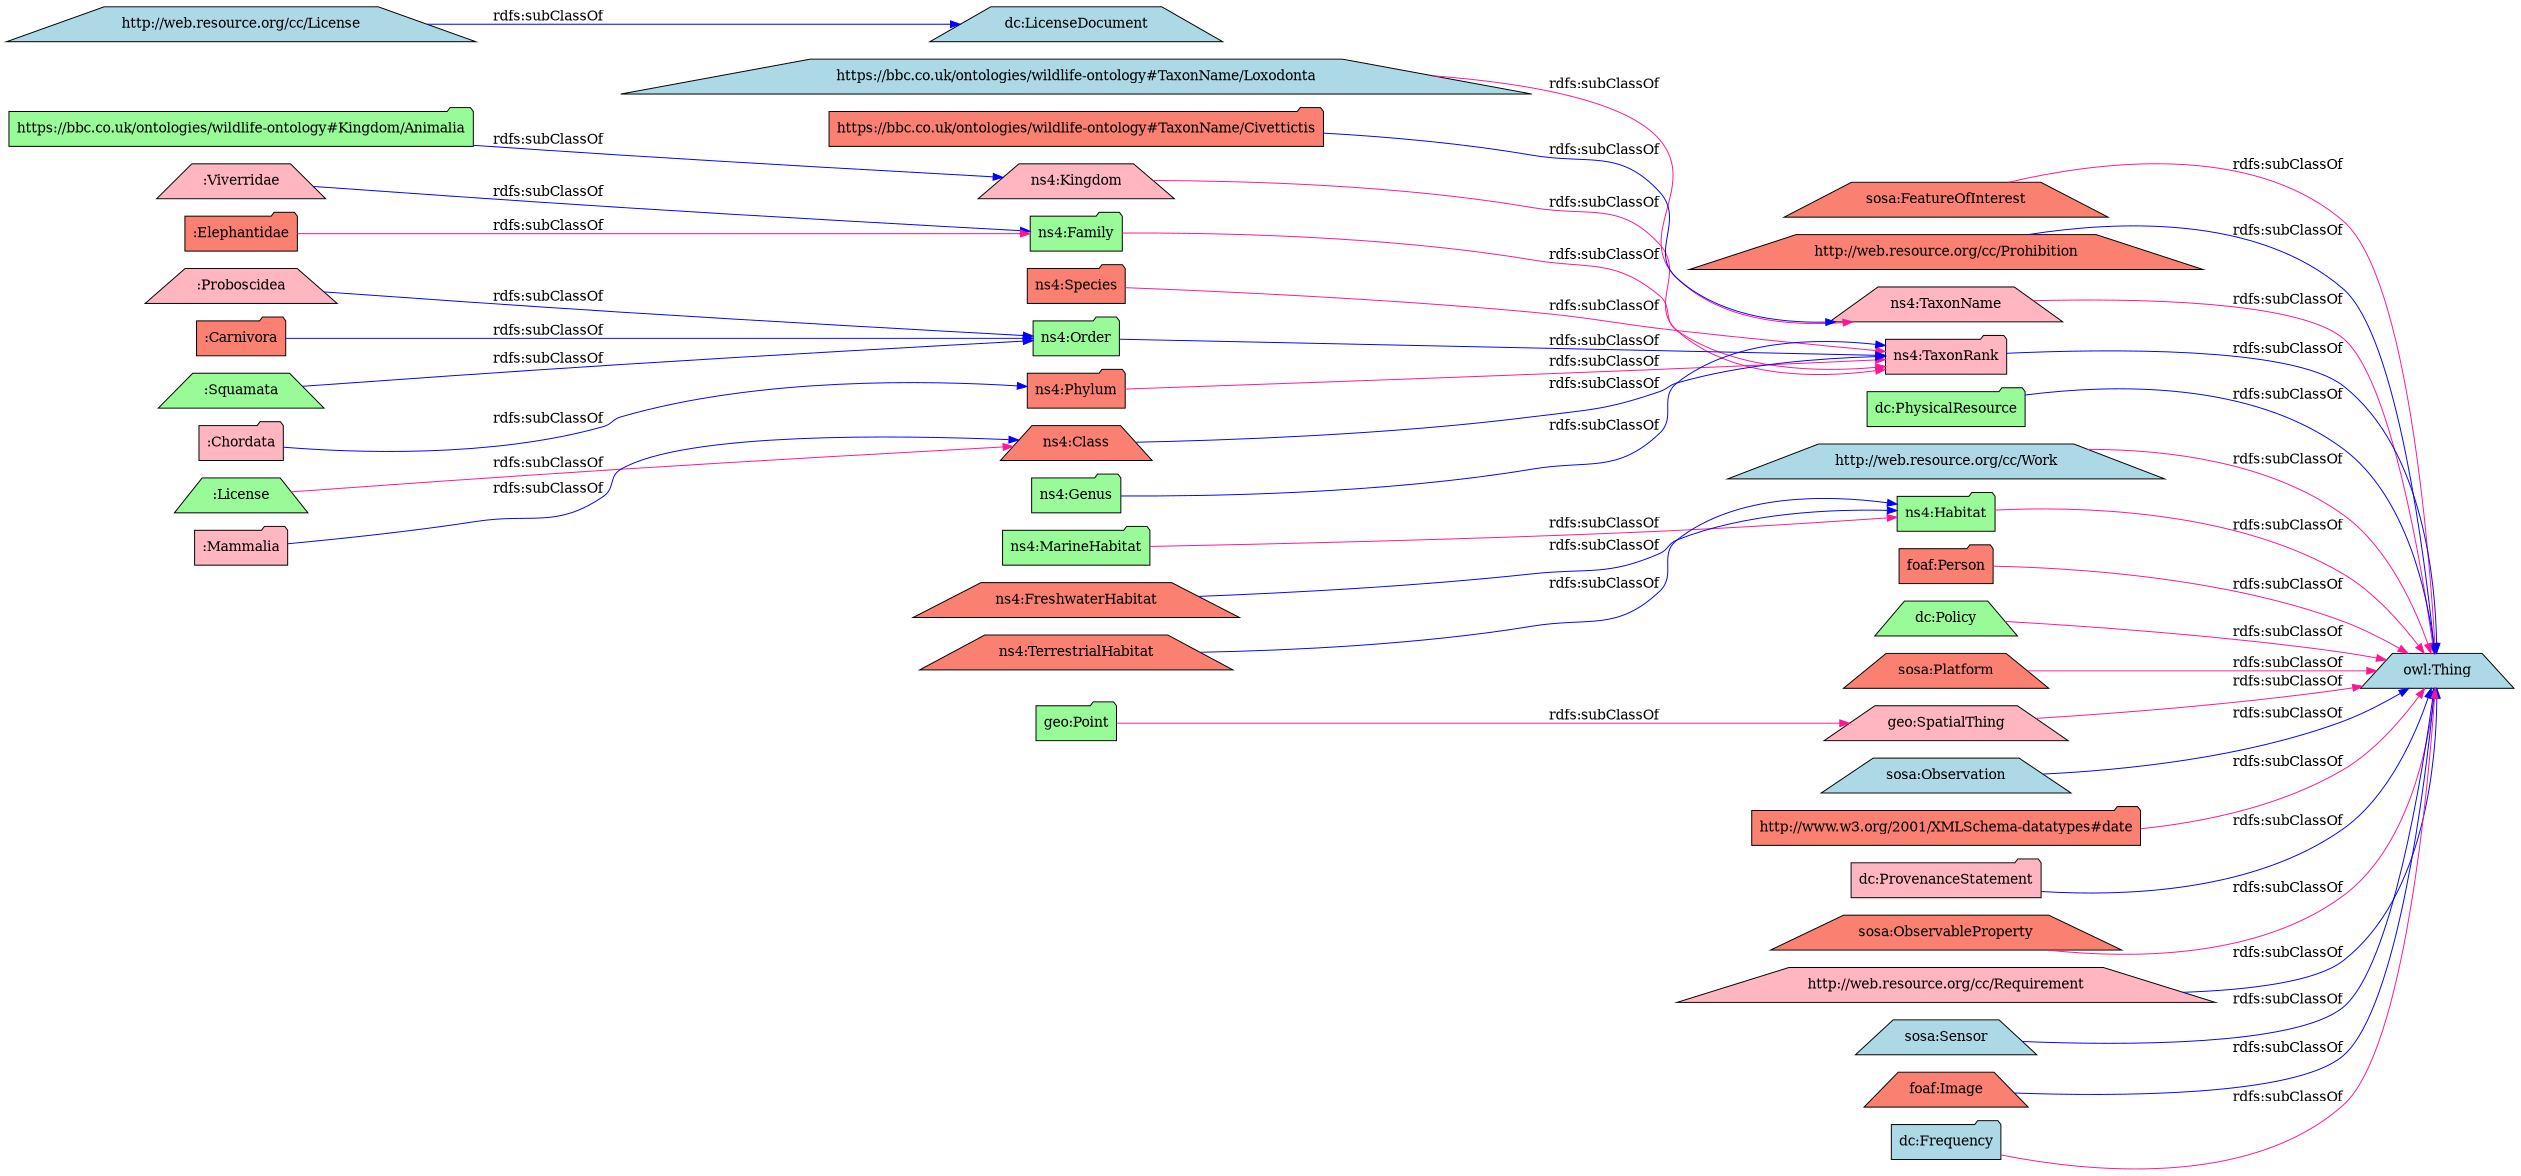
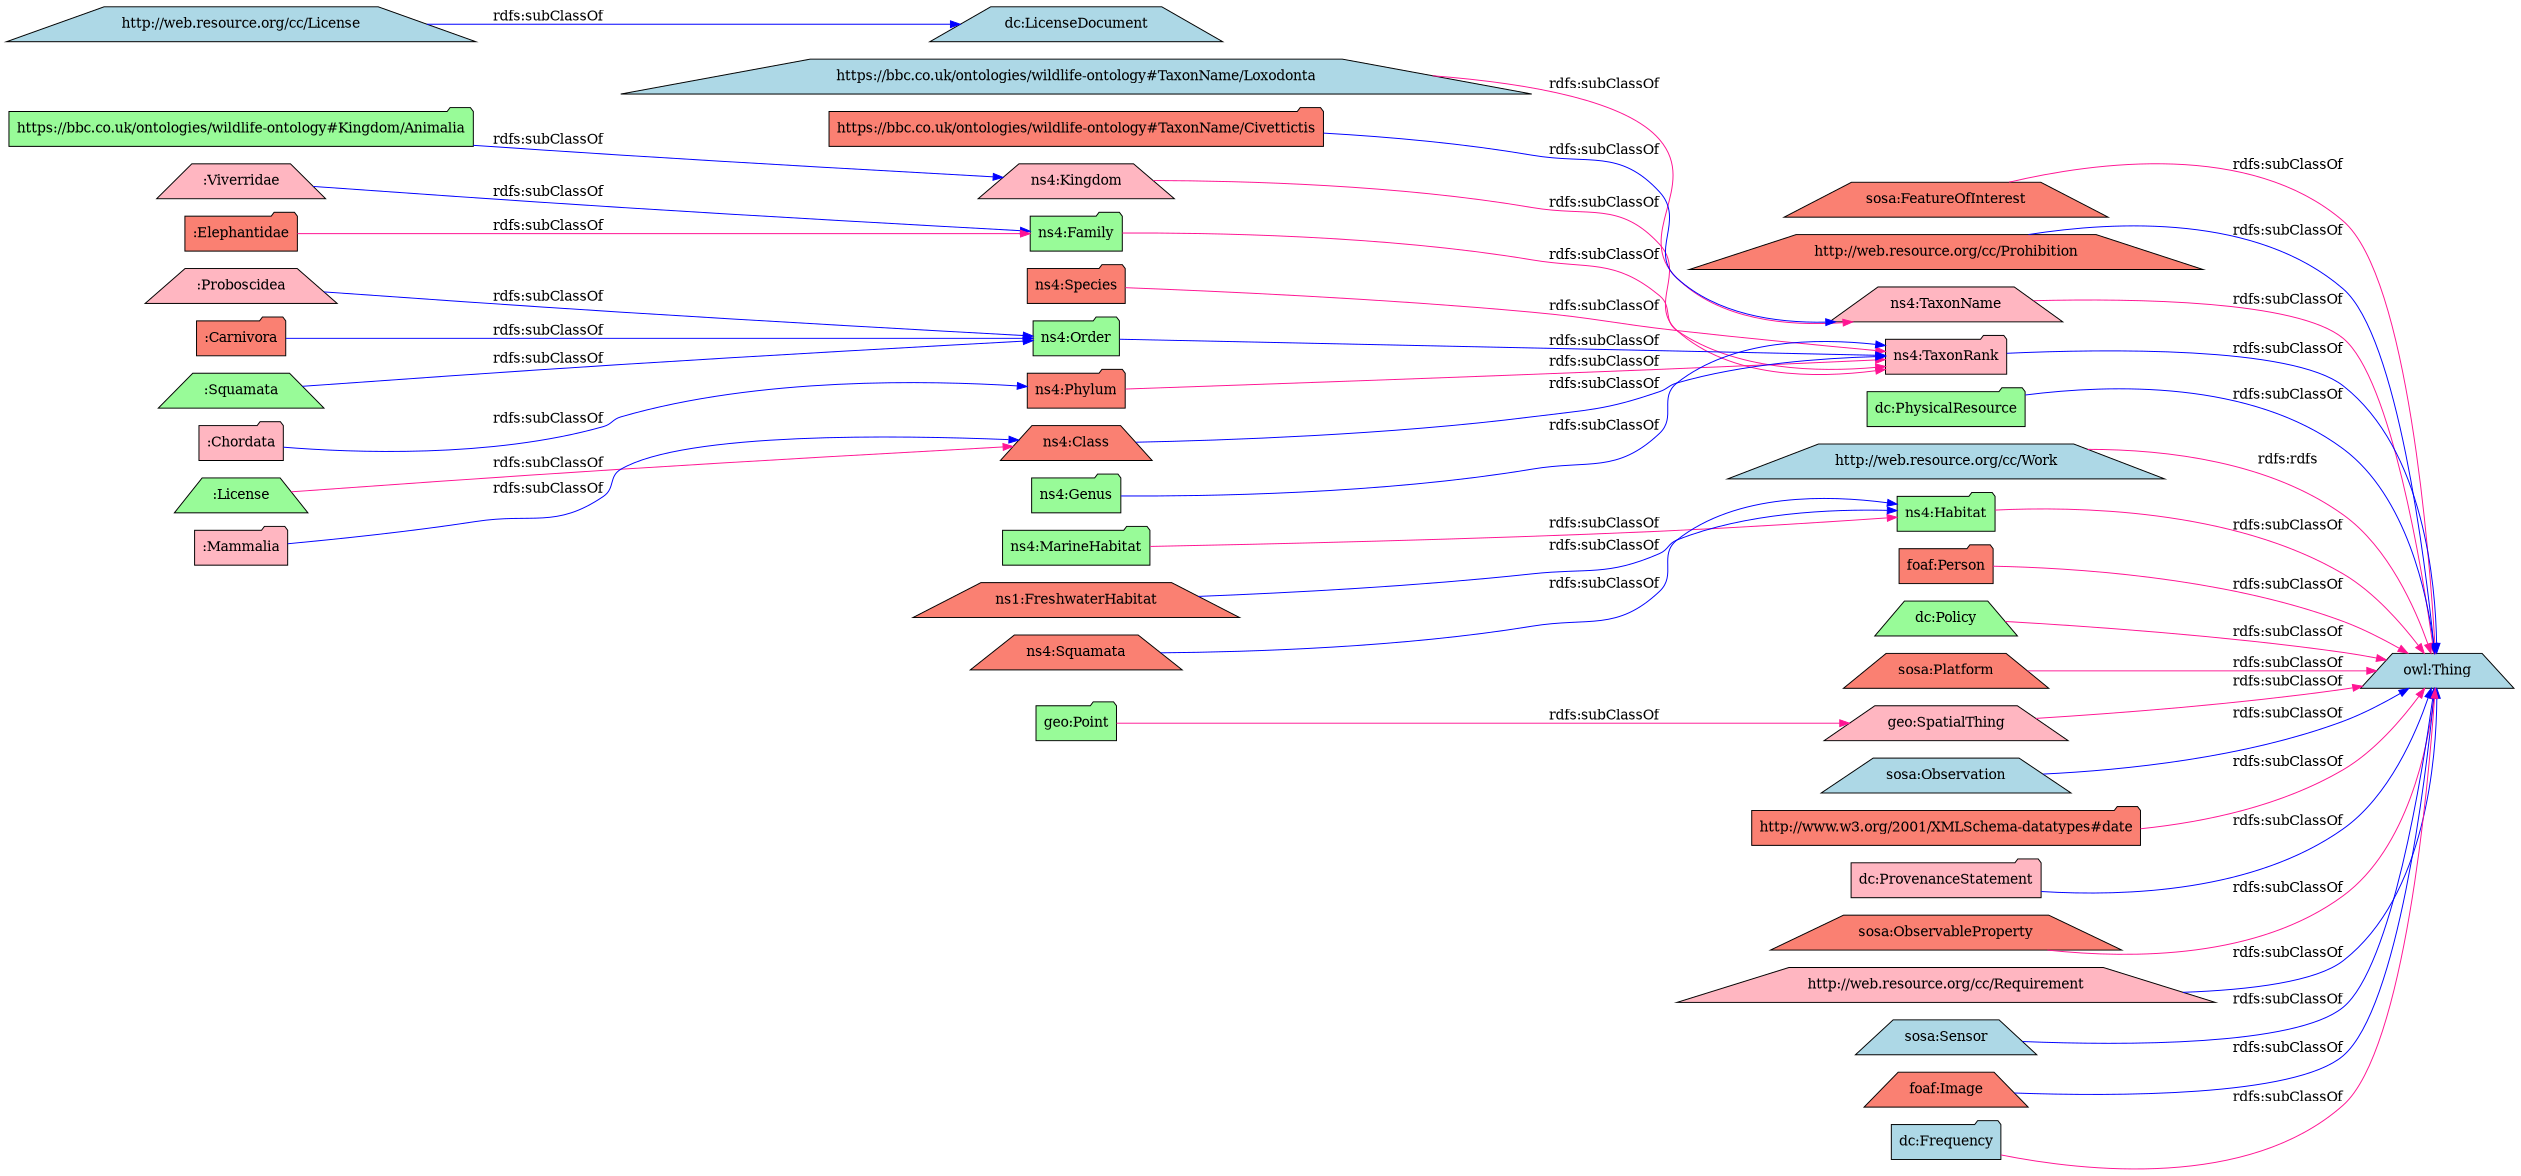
(2288, 460) -> (2288, 460)
(1076, 600) -> (1076, 600)
(1076, 652) -> (1076, 652)
